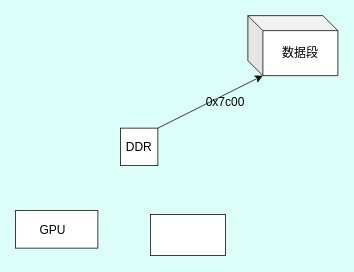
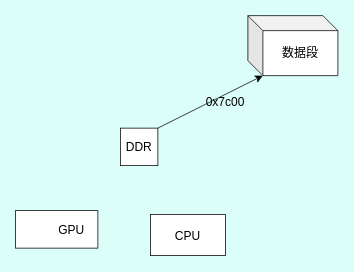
(53, 229) -> (72, 229)
none -> (188, 236)
